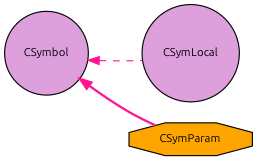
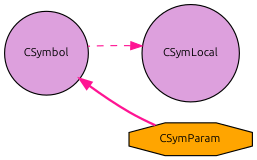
(121, 61) -> (109, 46)
